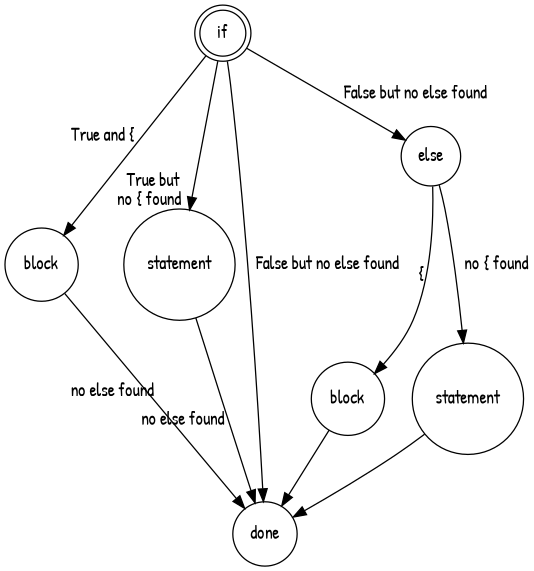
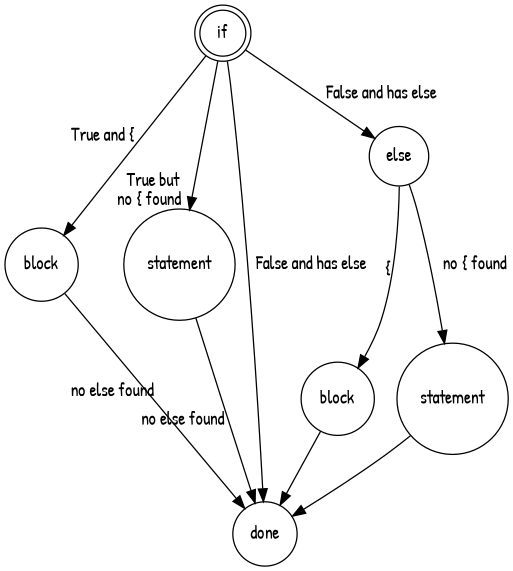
(414, 94) -> (380, 94)
(326, 265) -> (310, 265)
